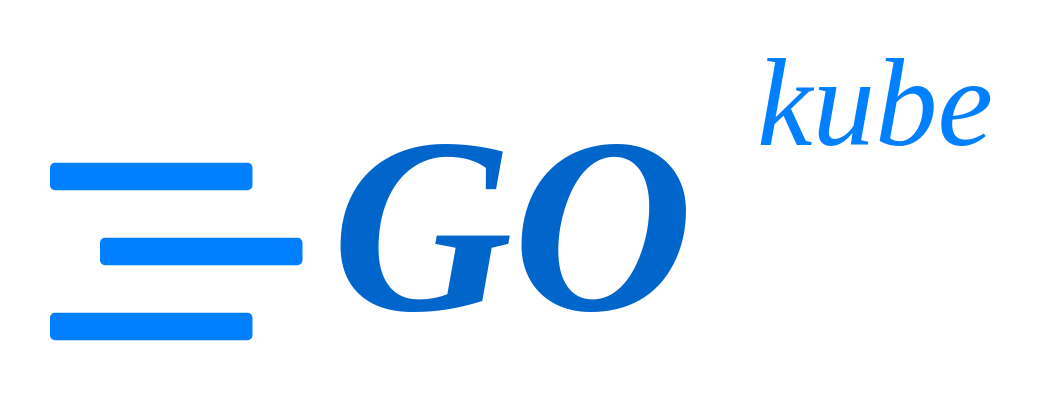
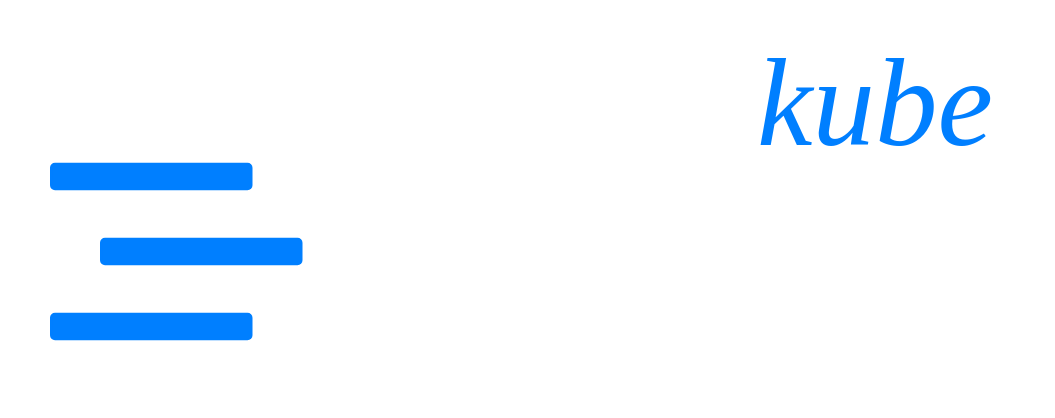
(514, 226) -> none
